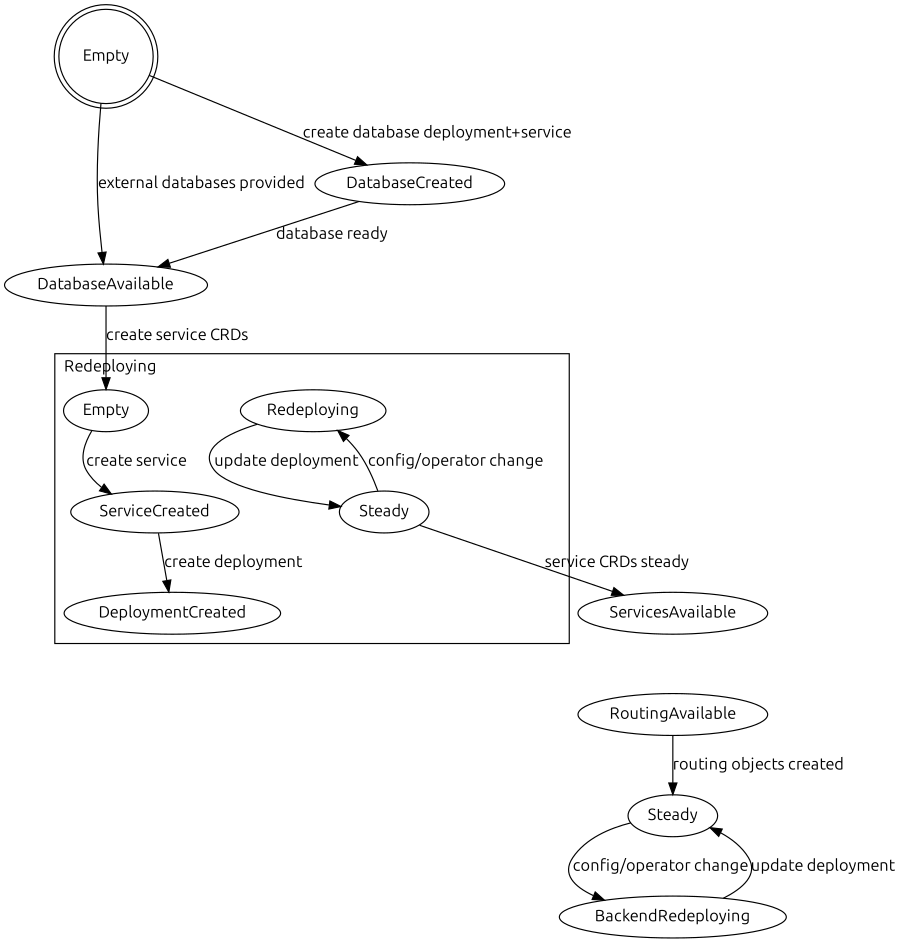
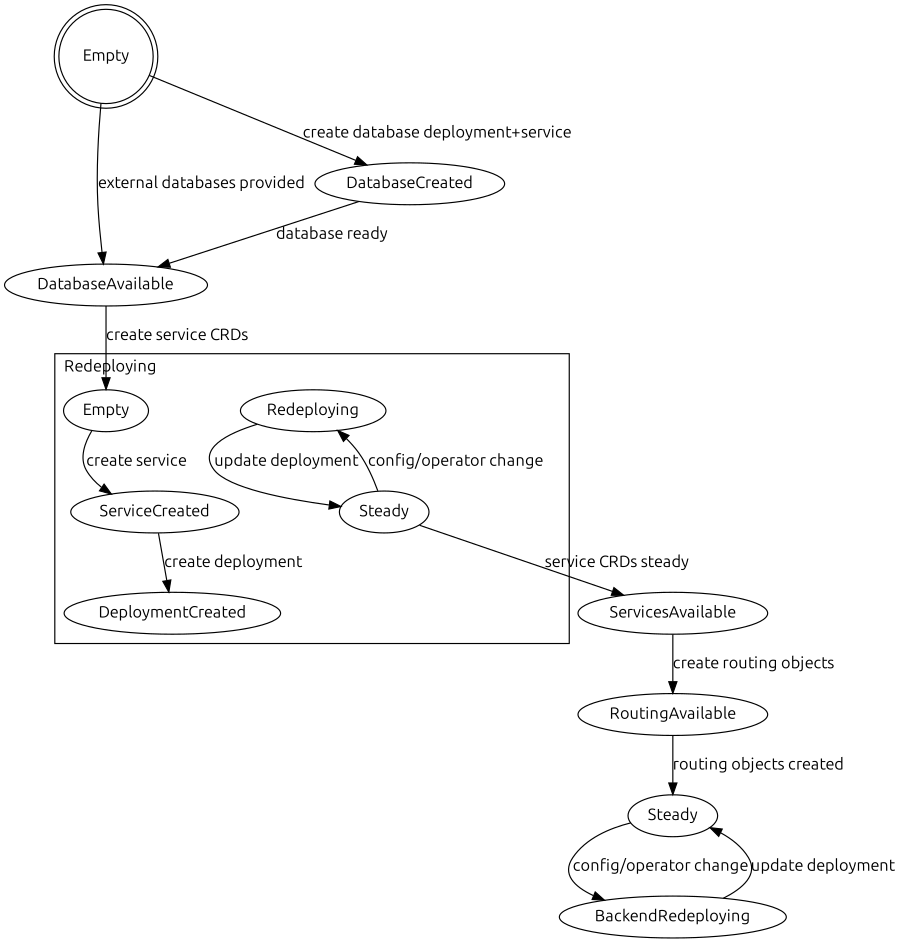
none -> (673, 658)
